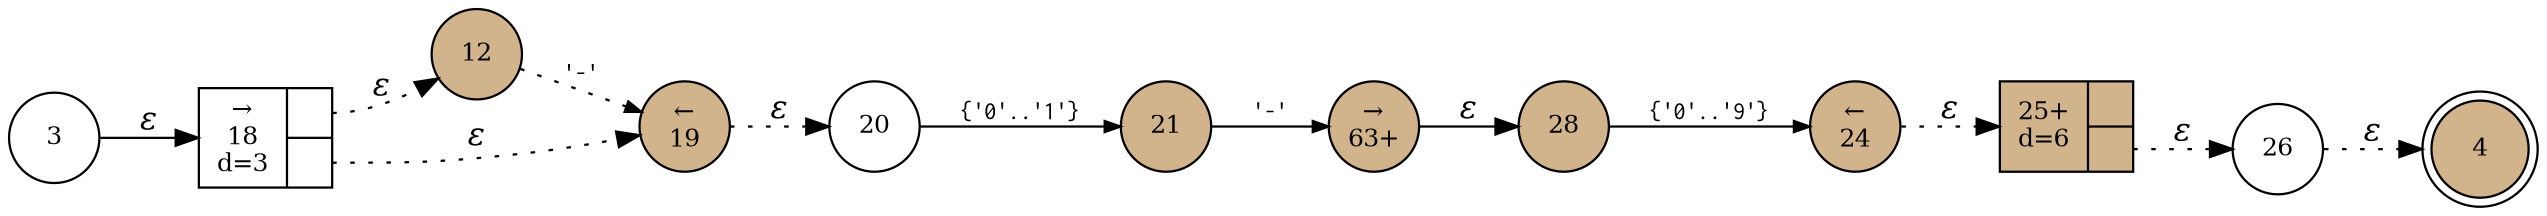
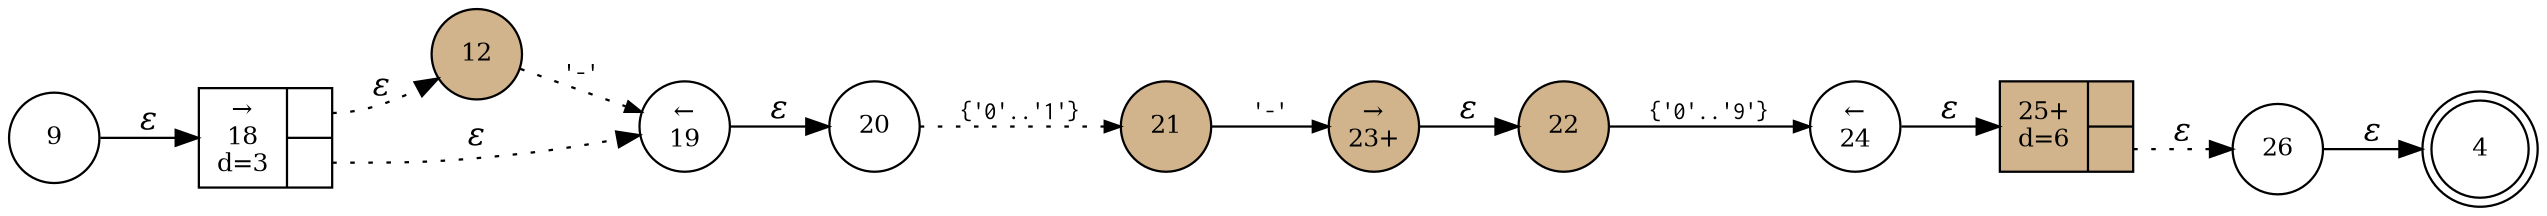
(685, 127) -> (685, 127)
(768, 127) -> (768, 127)
(1012, 127) -> (1012, 127)
(1374, 127) -> (1374, 127)
(1564, 127) -> (1564, 127)
(1855, 127) -> (1855, 127)
(1939, 127) -> (1939, 127)
(54, 138) -> (54, 138)
(2362, 149) -> (2362, 149)
(2480, 149) -> (2480, 149)
